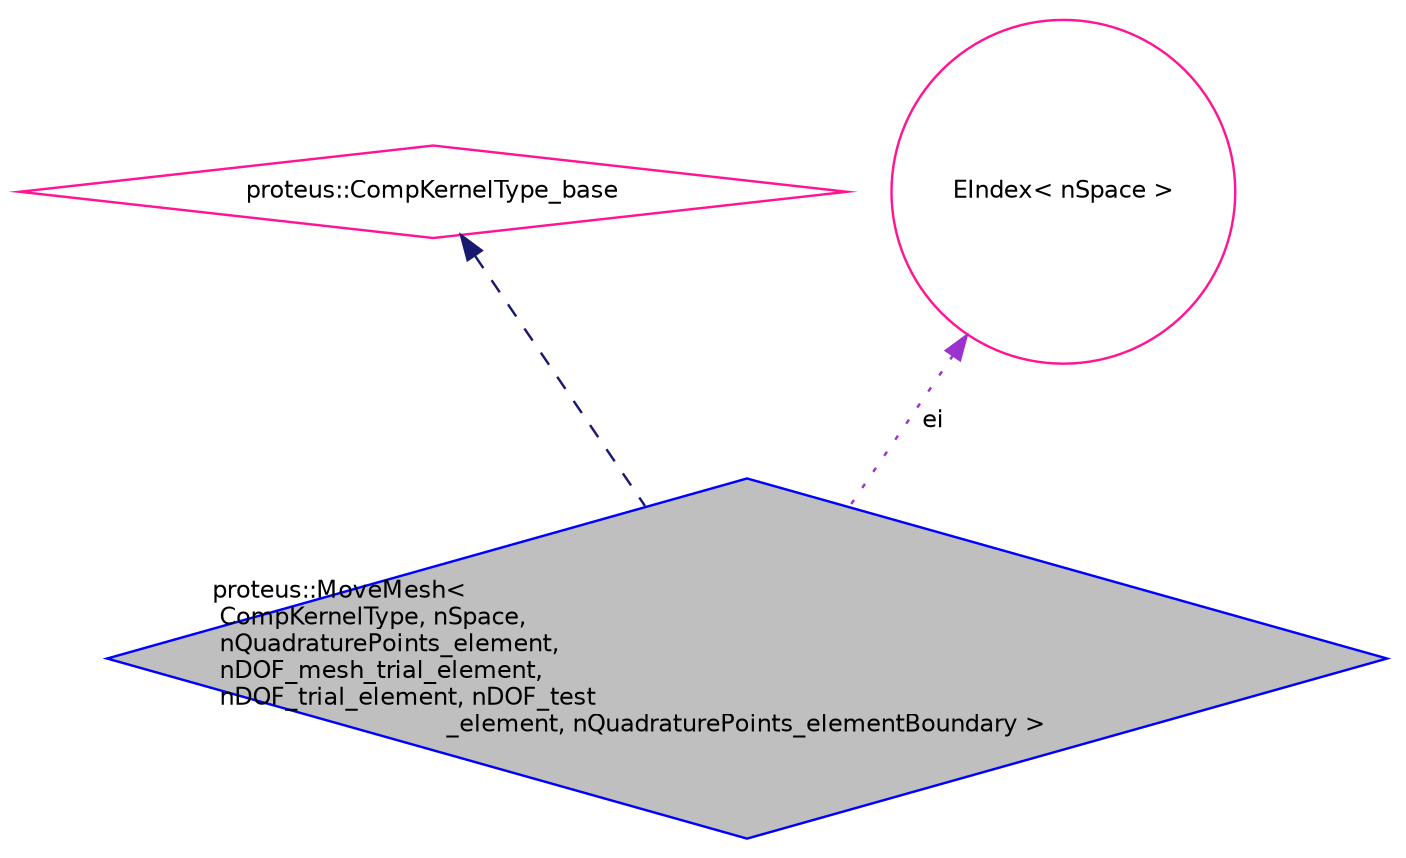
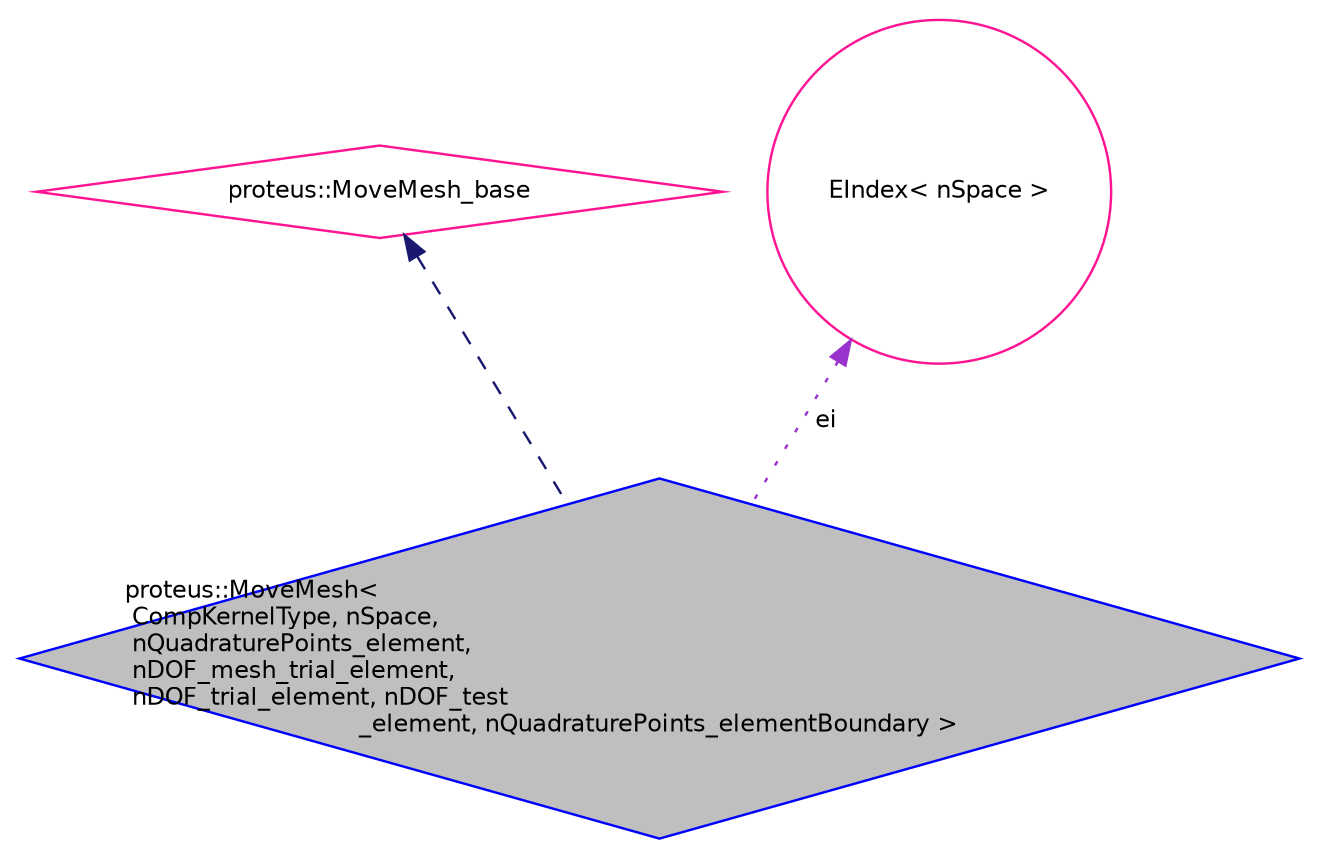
(433, 192) -> (380, 192)
